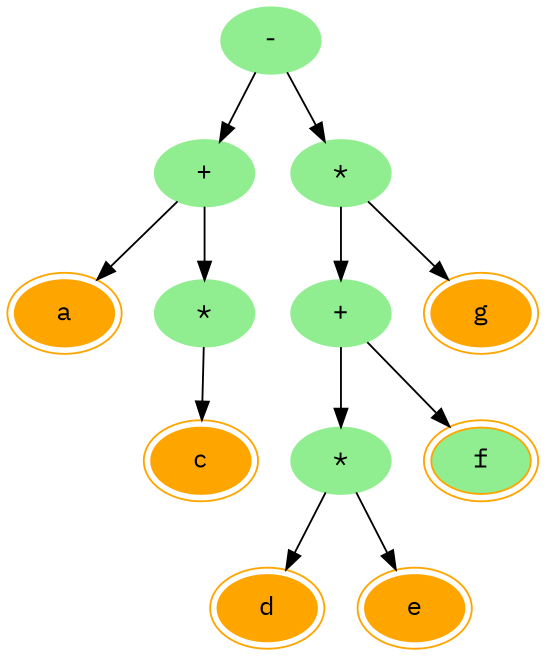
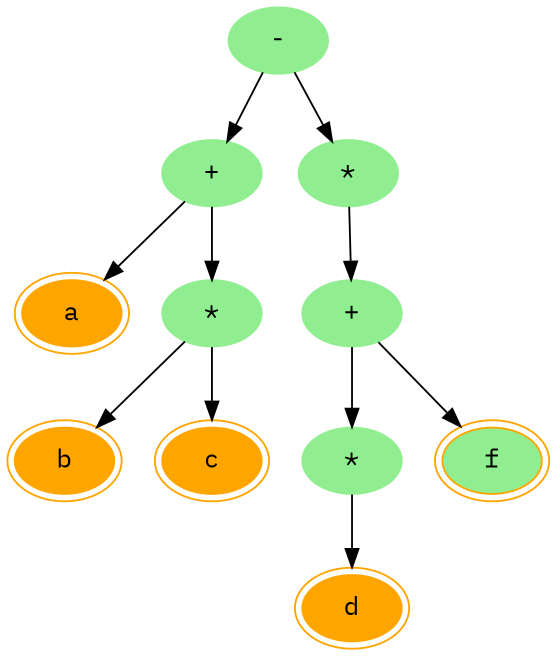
(481, 313) -> none
none -> (65, 461)
(415, 608) -> none
